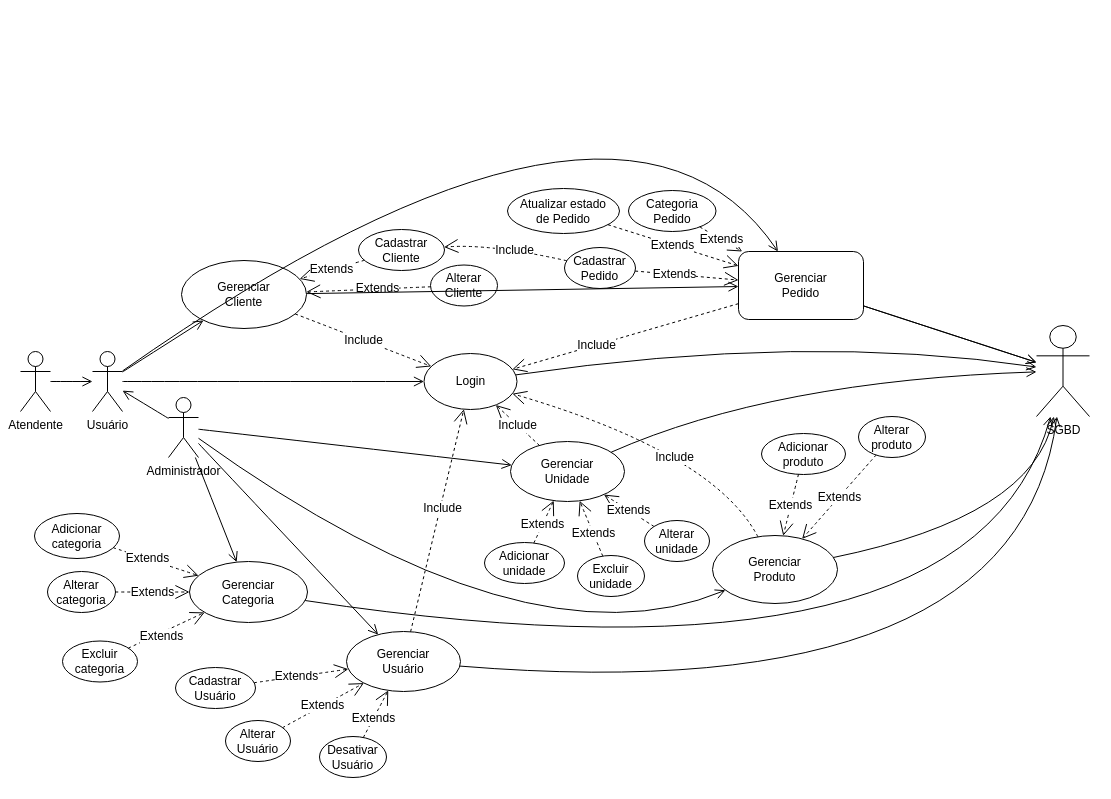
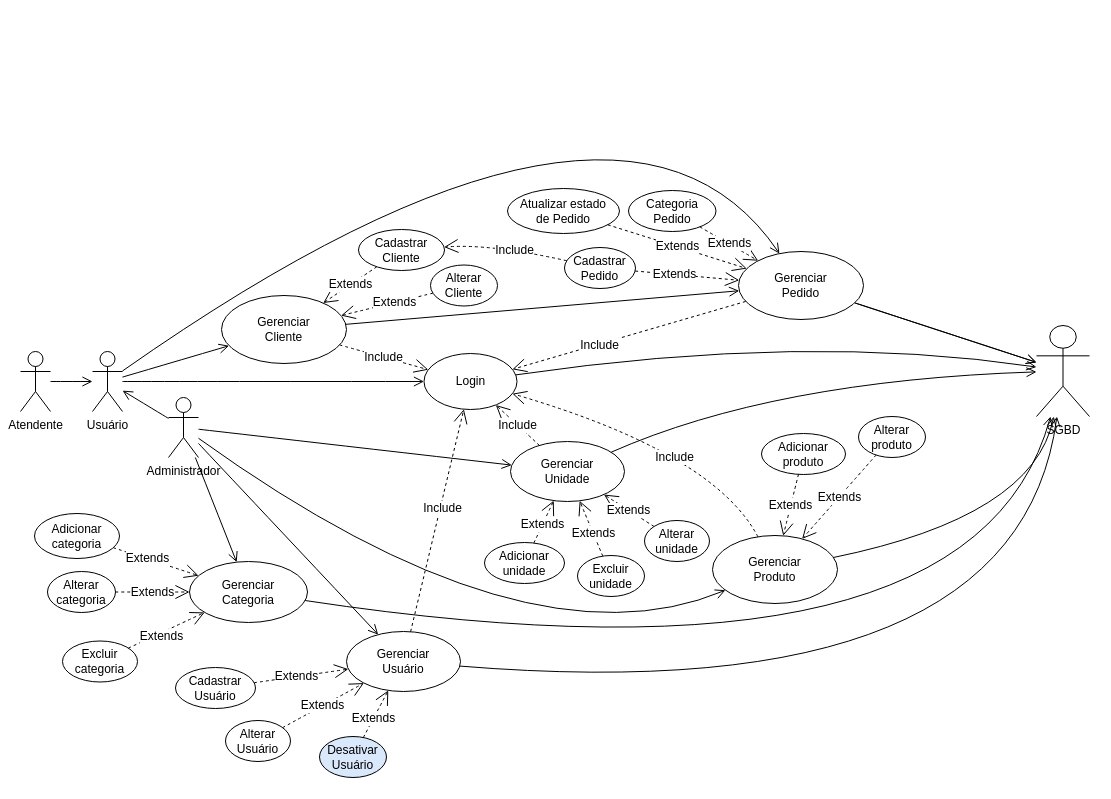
(801, 286) -> (801, 286)
(244, 295) -> (284, 330)
(353, 757) -> (353, 757)
